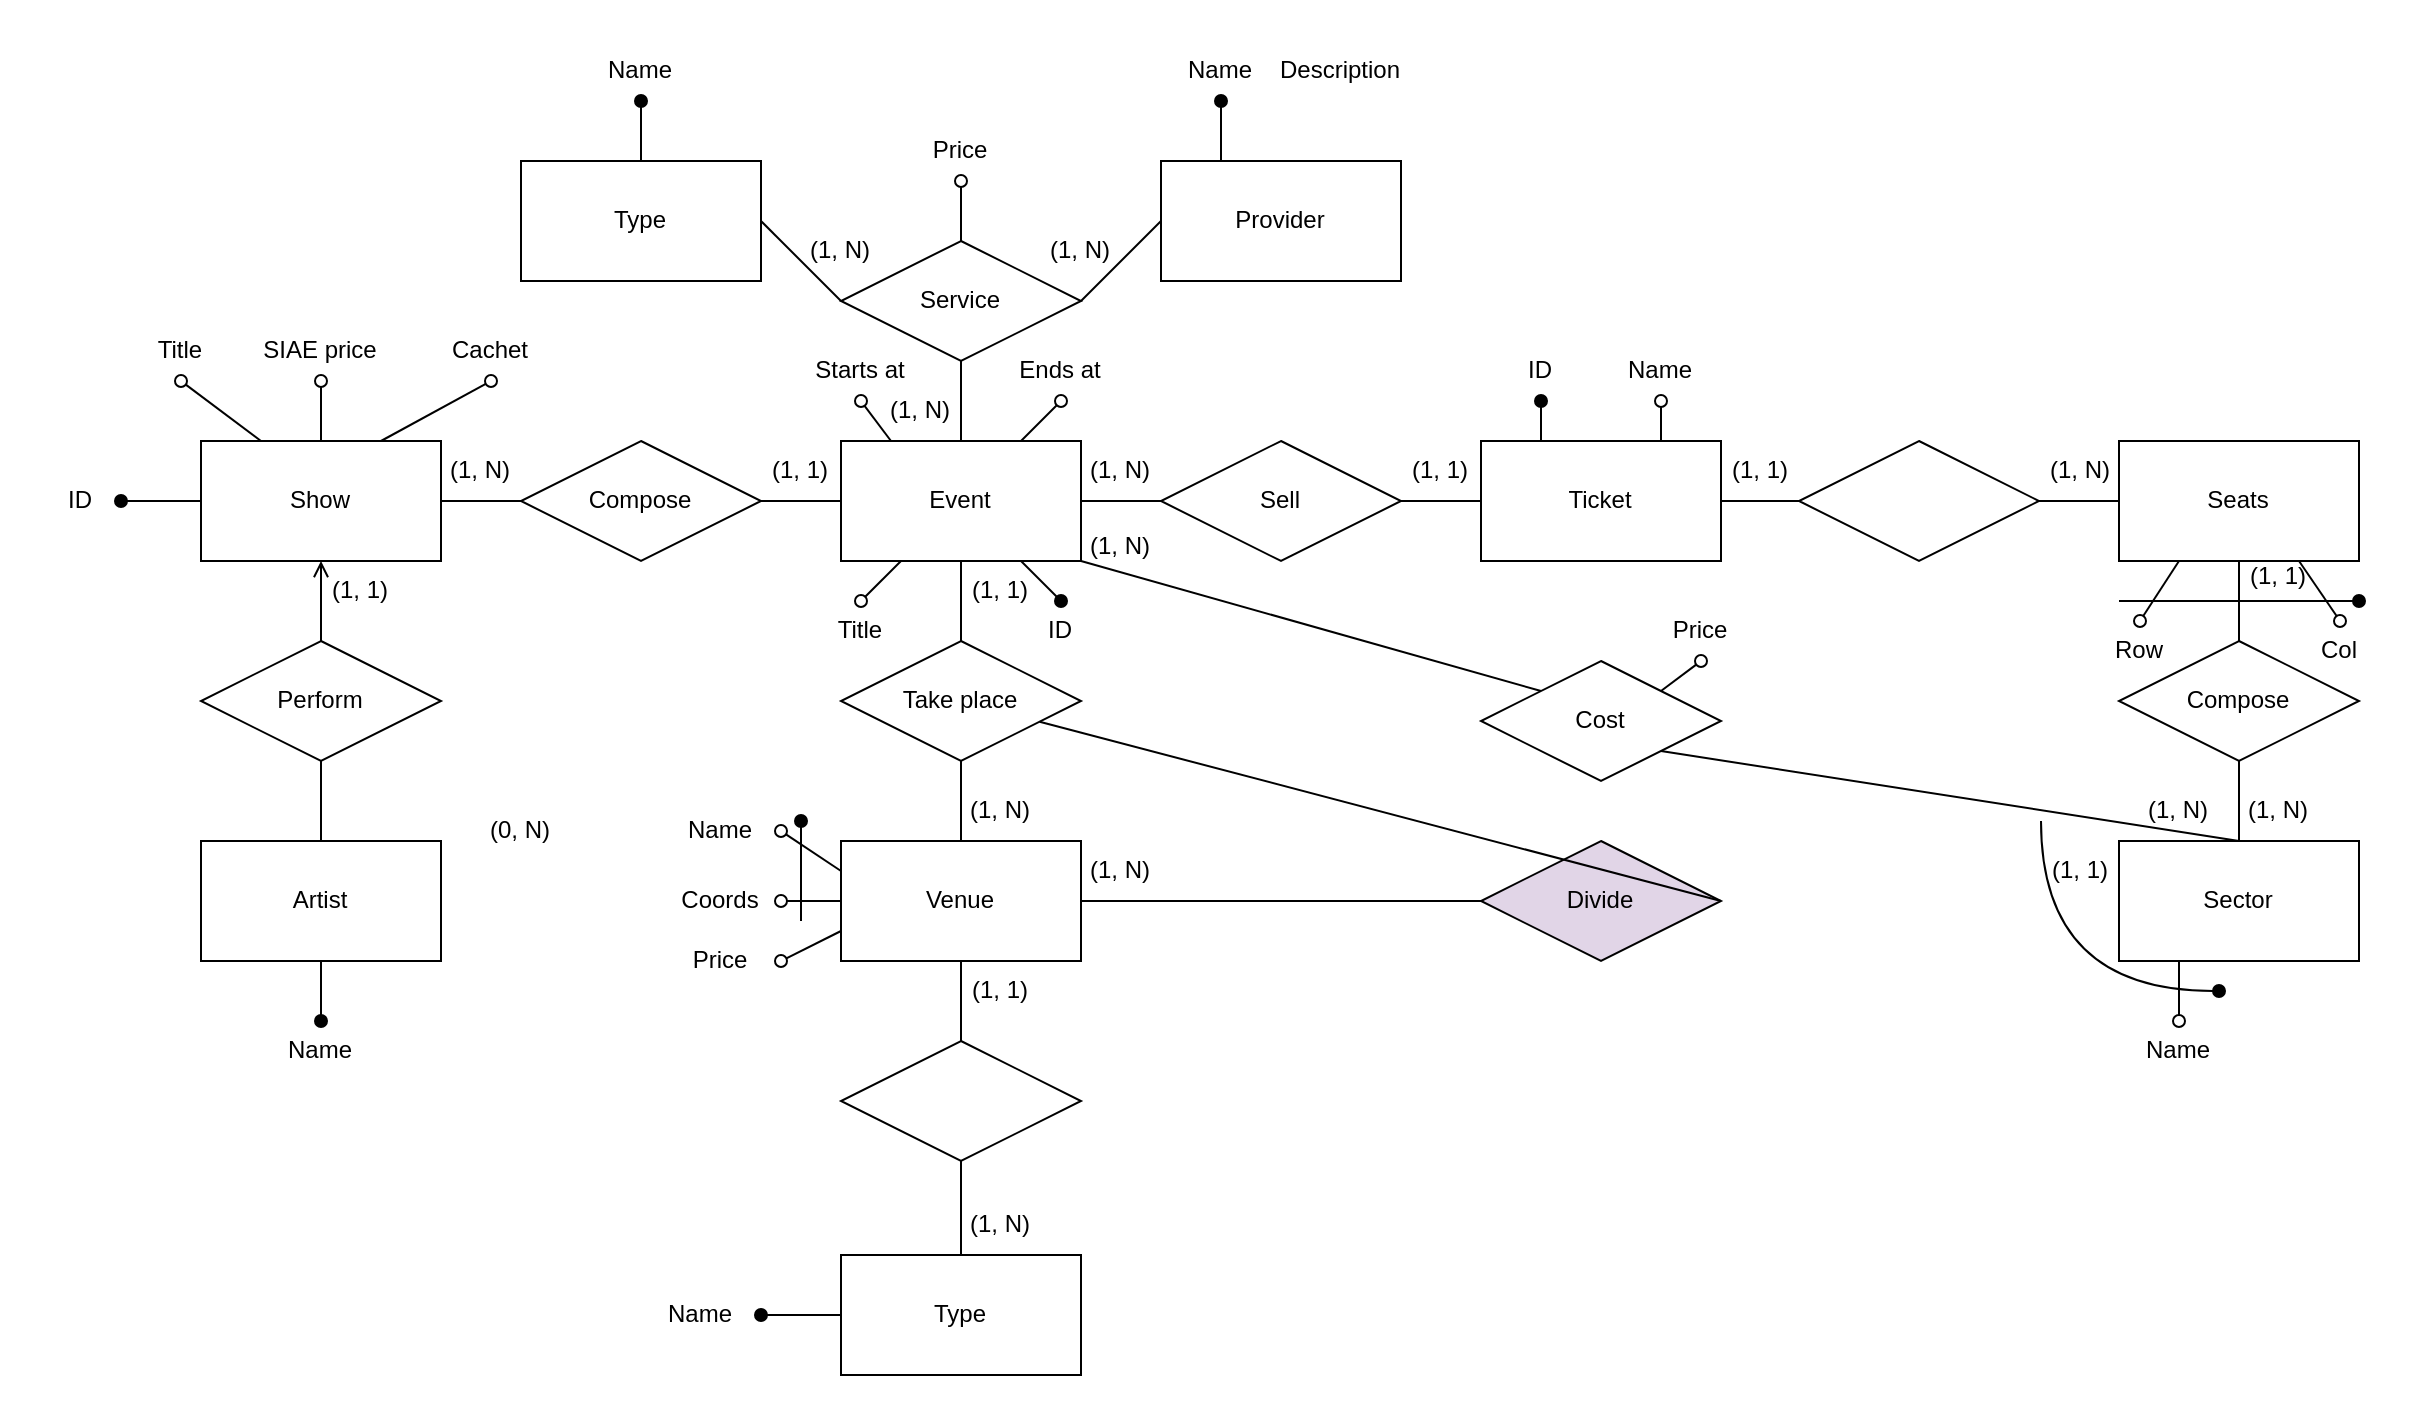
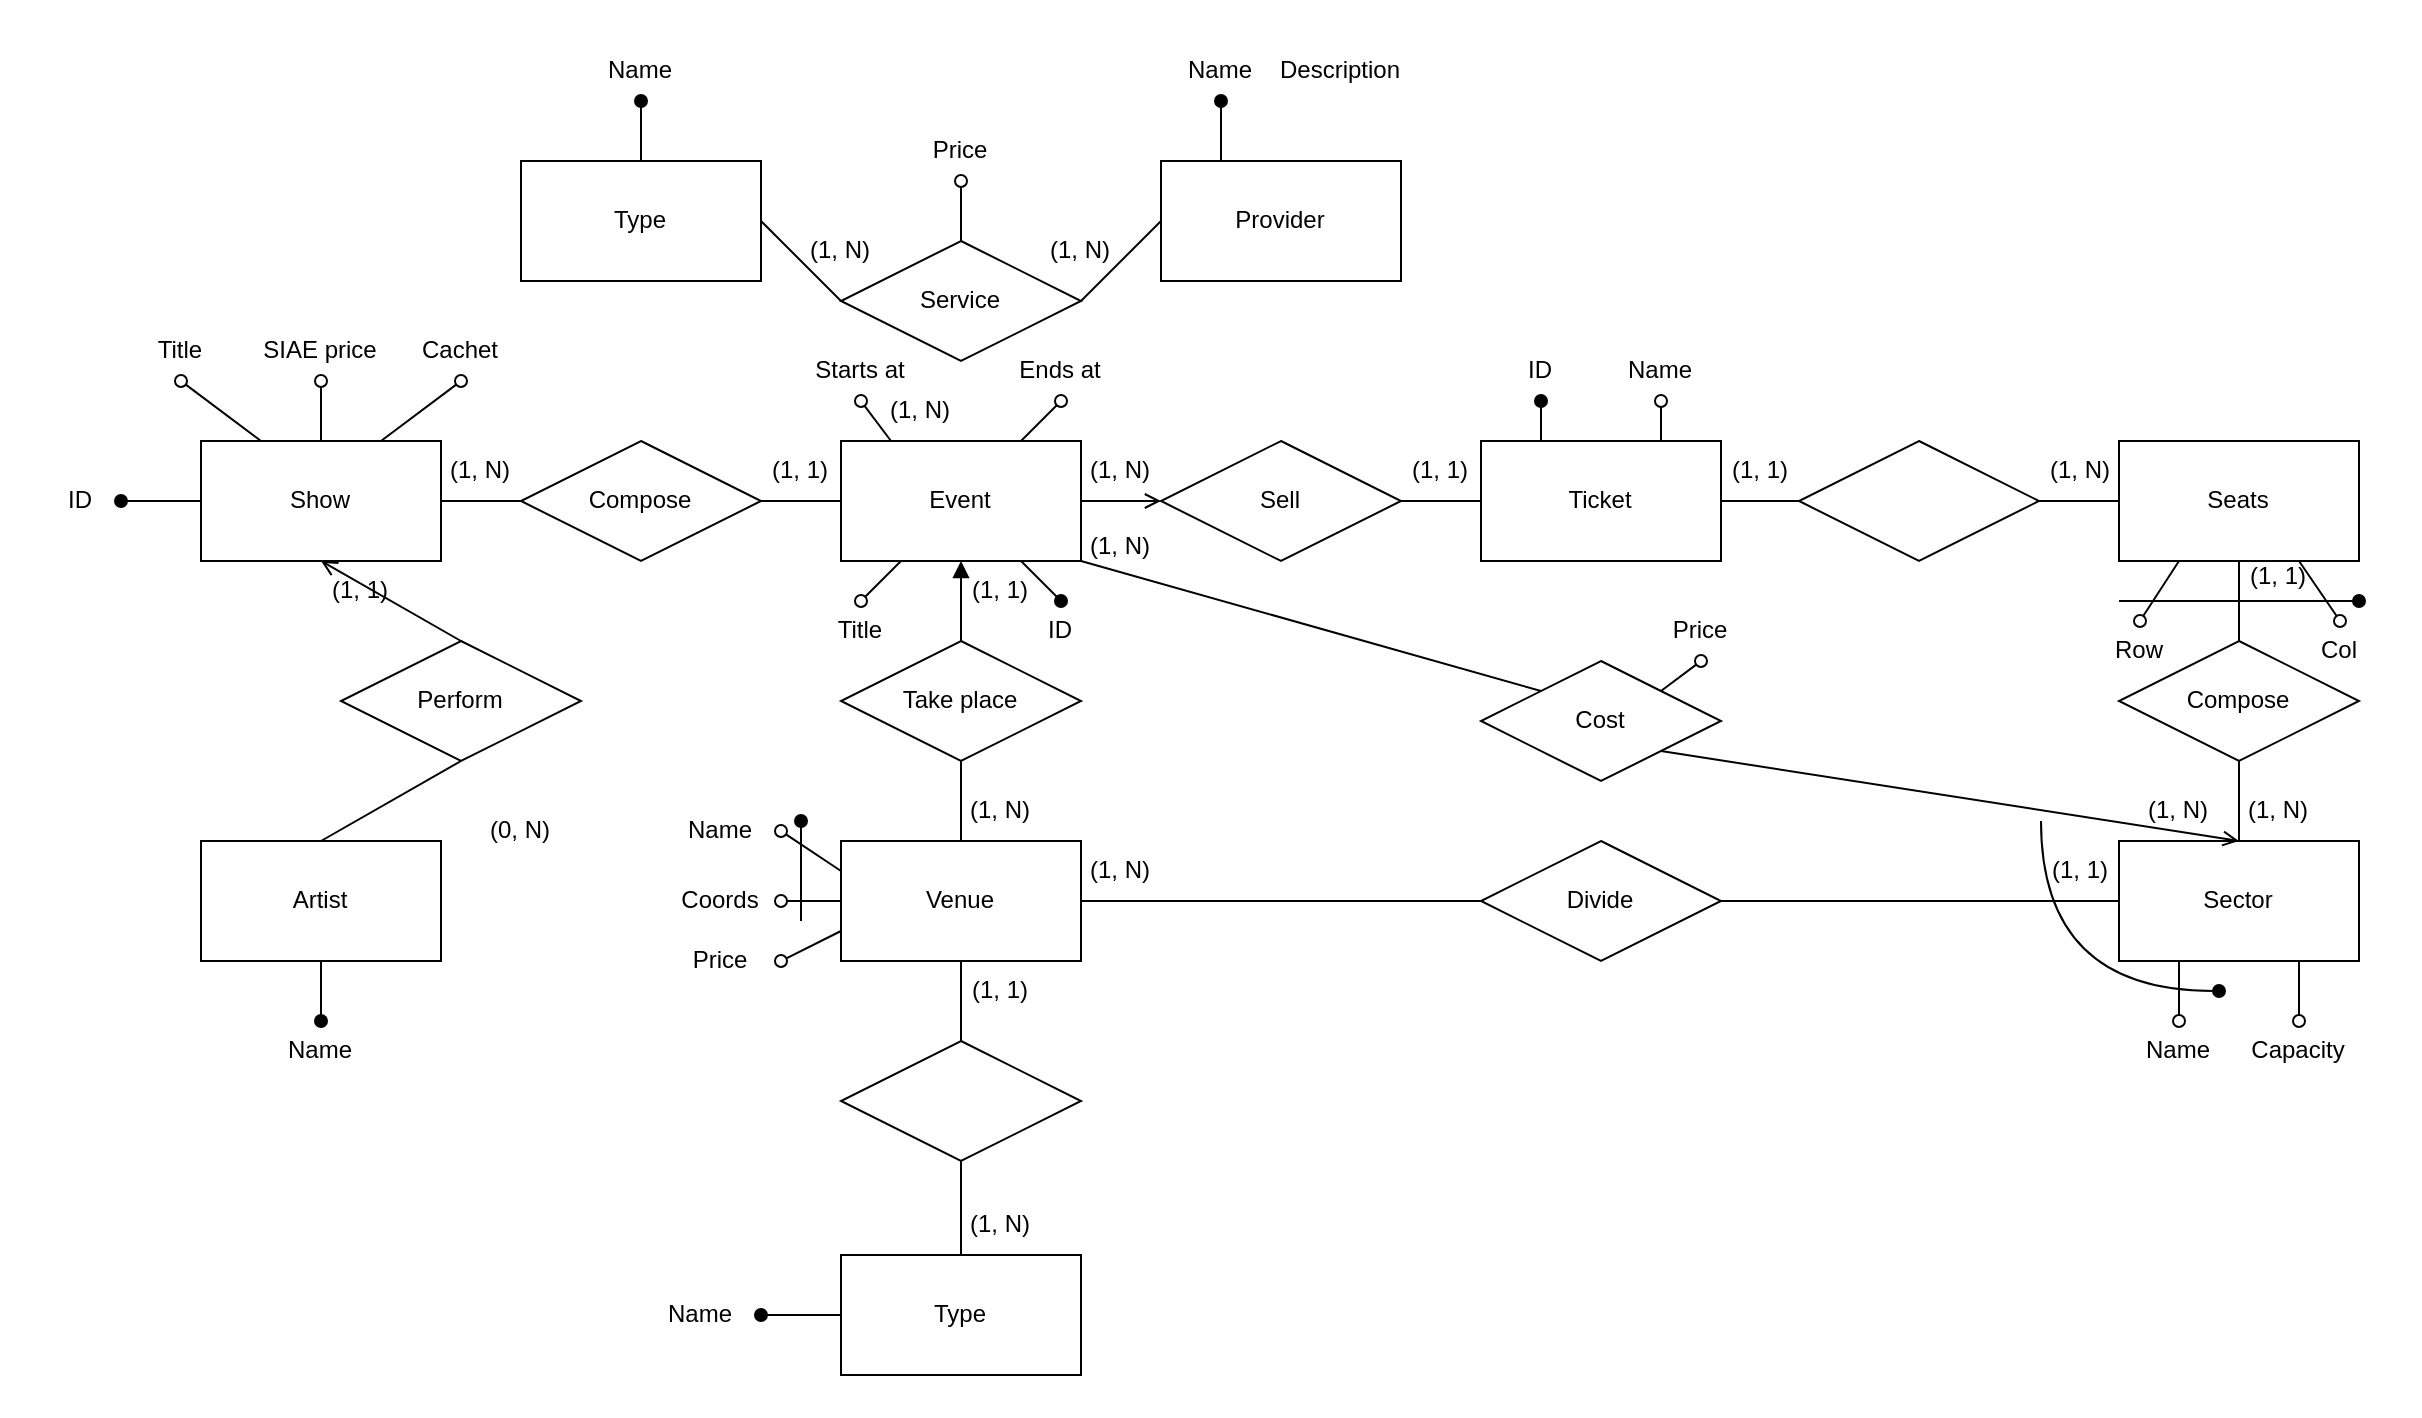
(491, 351) -> (461, 351)
(961, 401) -> none
(1154, 501) -> (1152, 501)
(961, 571) -> (961, 578)
(321, 701) -> (461, 701)
(1380, 811) -> (1885, 901)
(2232, 840) -> (2232, 840)
(1601, 901) -> (1601, 901)
none -> (2299, 988)
none -> (2299, 1051)
